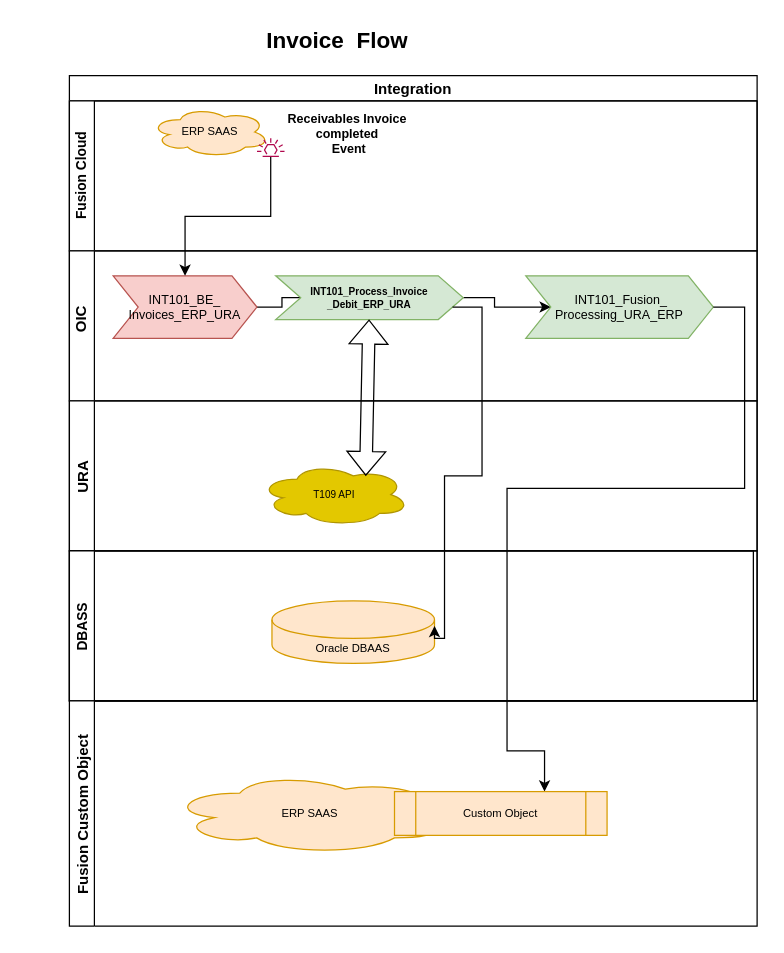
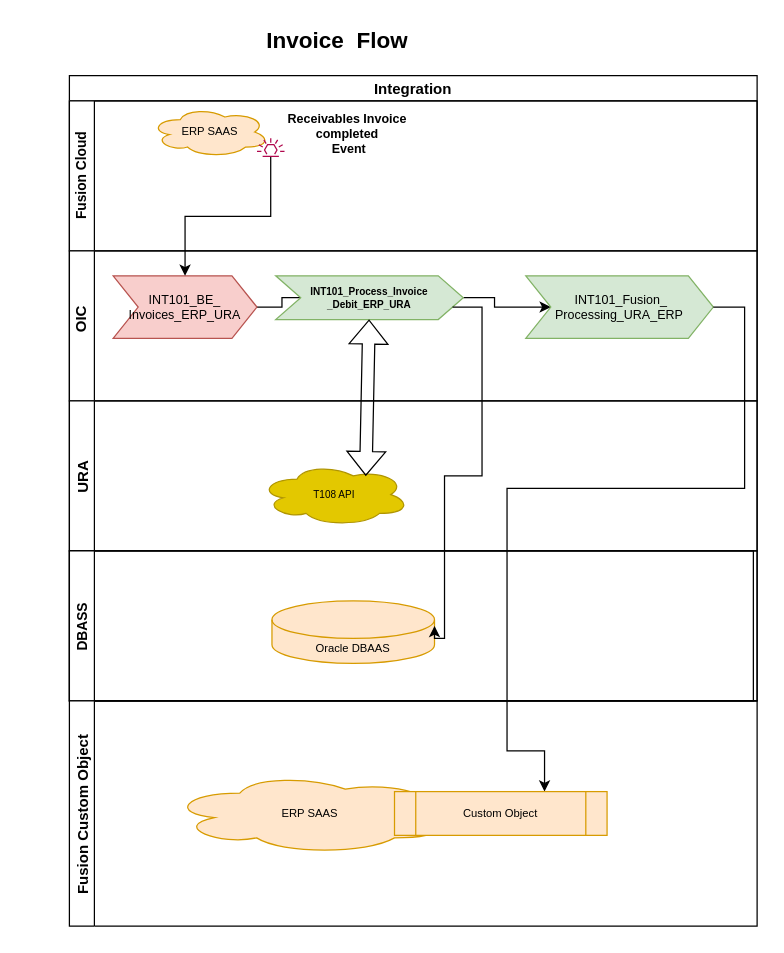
(334, 494) -> (334, 494)
